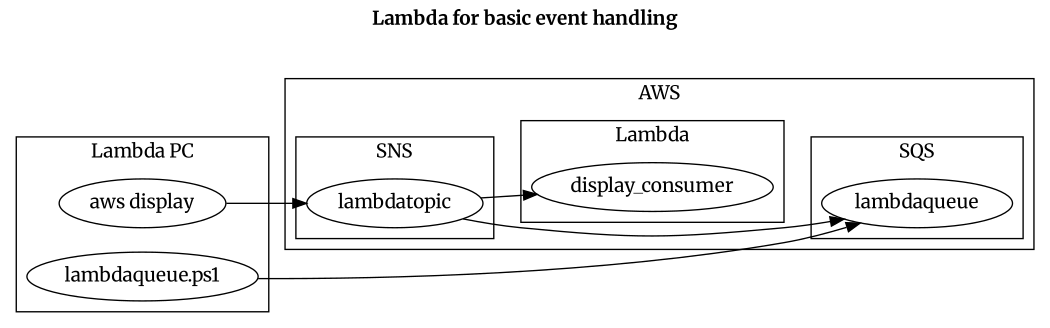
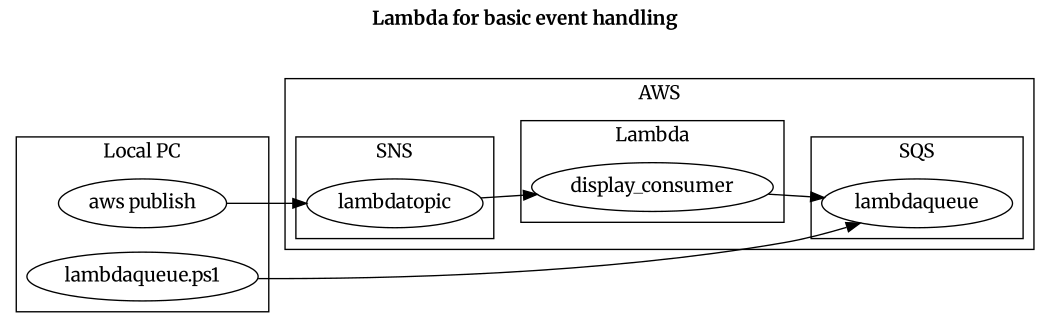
(143, 152) -> (143, 152)
(143, 203) -> (143, 203)
(647, 236) -> (793, 196)
